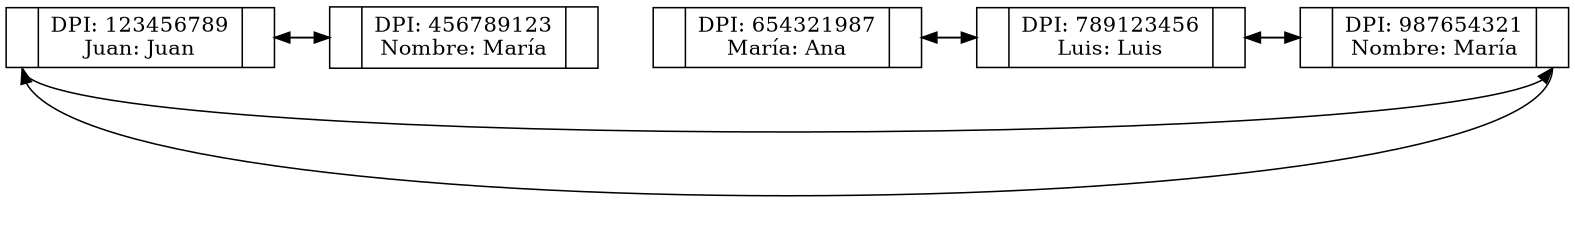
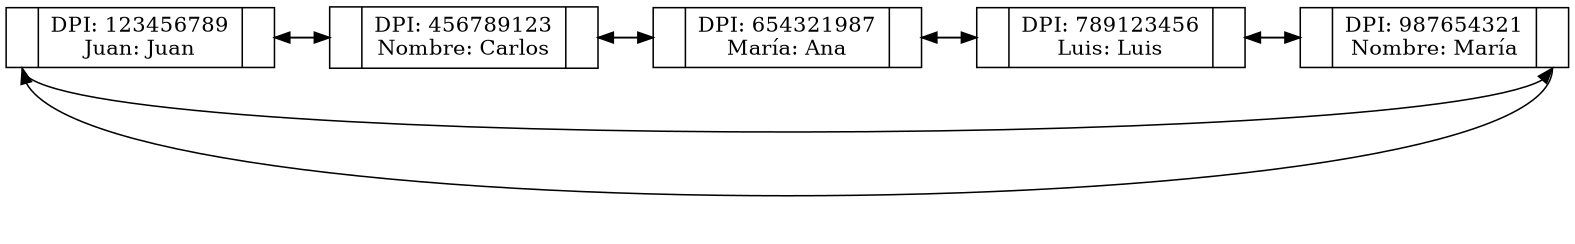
none -> (618, 38)
none -> (633, 38)
(464, 48) -> (464, 48)
